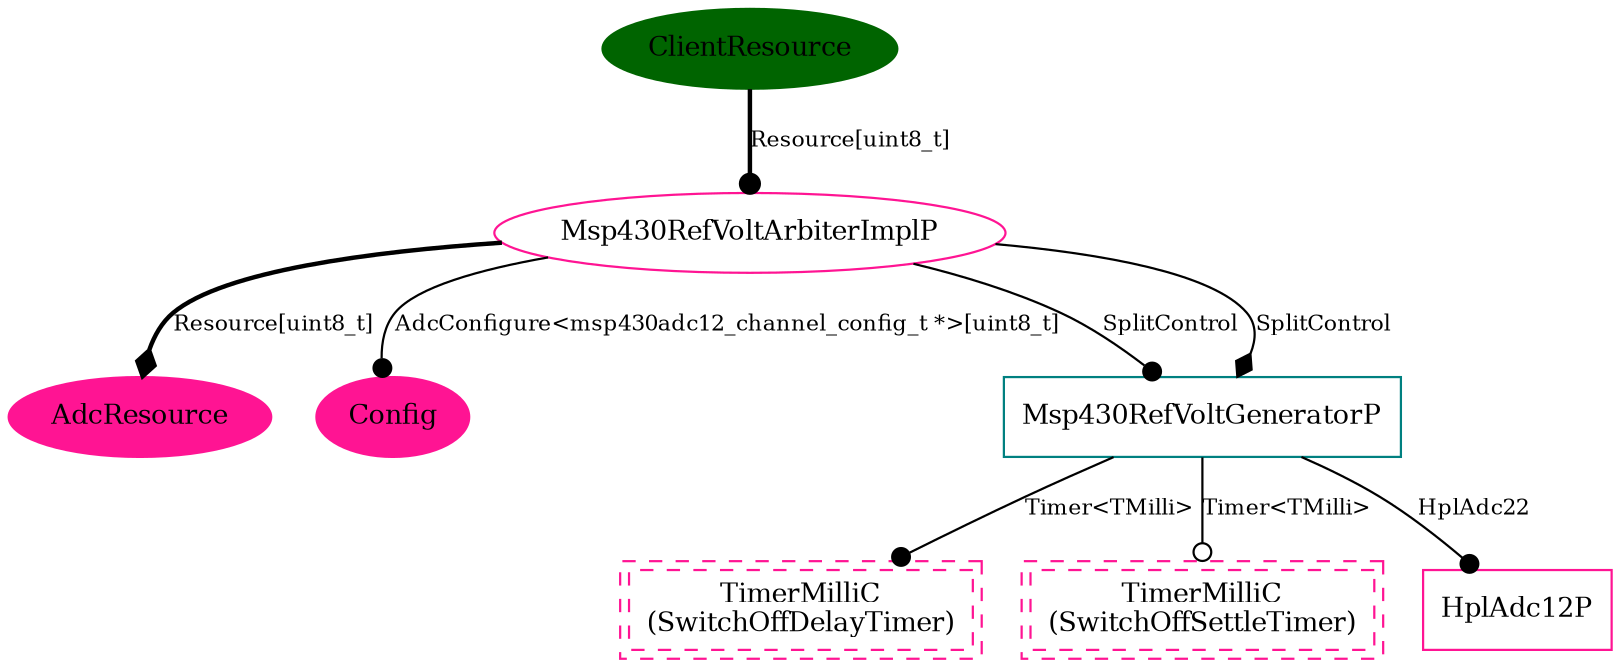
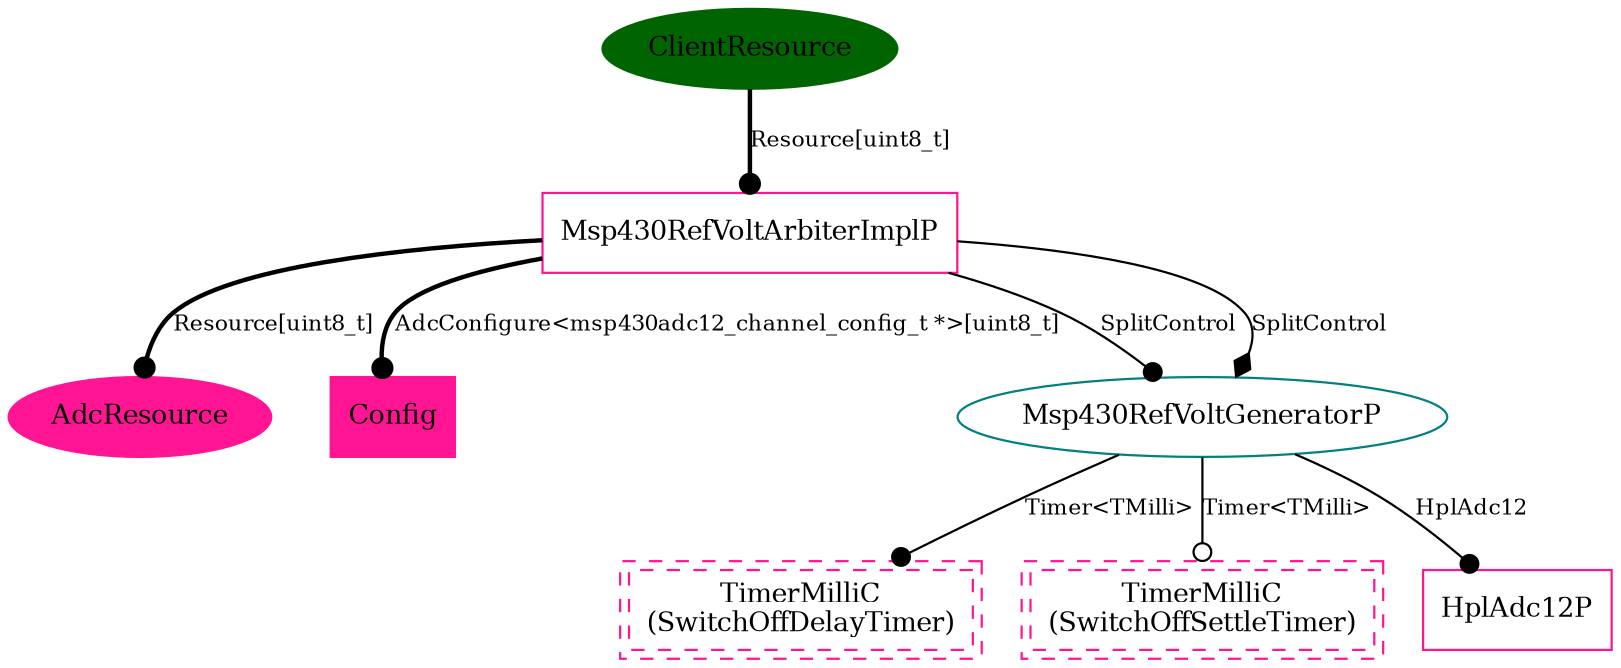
(750, 233) -> (750, 233)
(311, 265) -> (327, 262)
(445, 283) -> (442, 284)
(393, 417) -> (393, 417)
(1202, 417) -> (1202, 417)
(1474, 509) -> (1472, 509)
